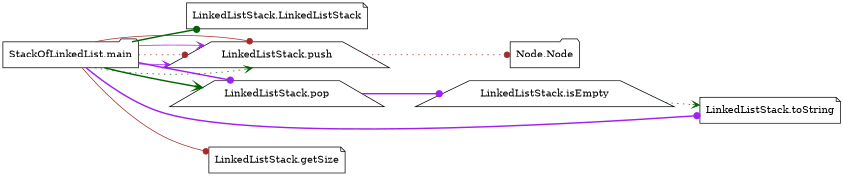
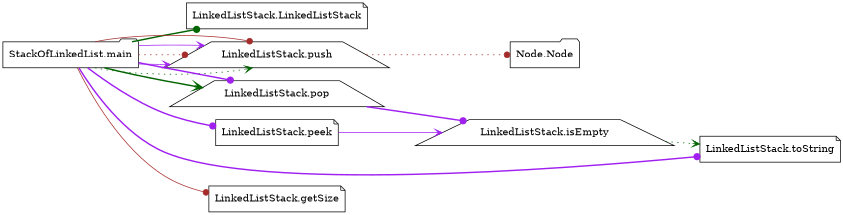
none -> (277, 133)
